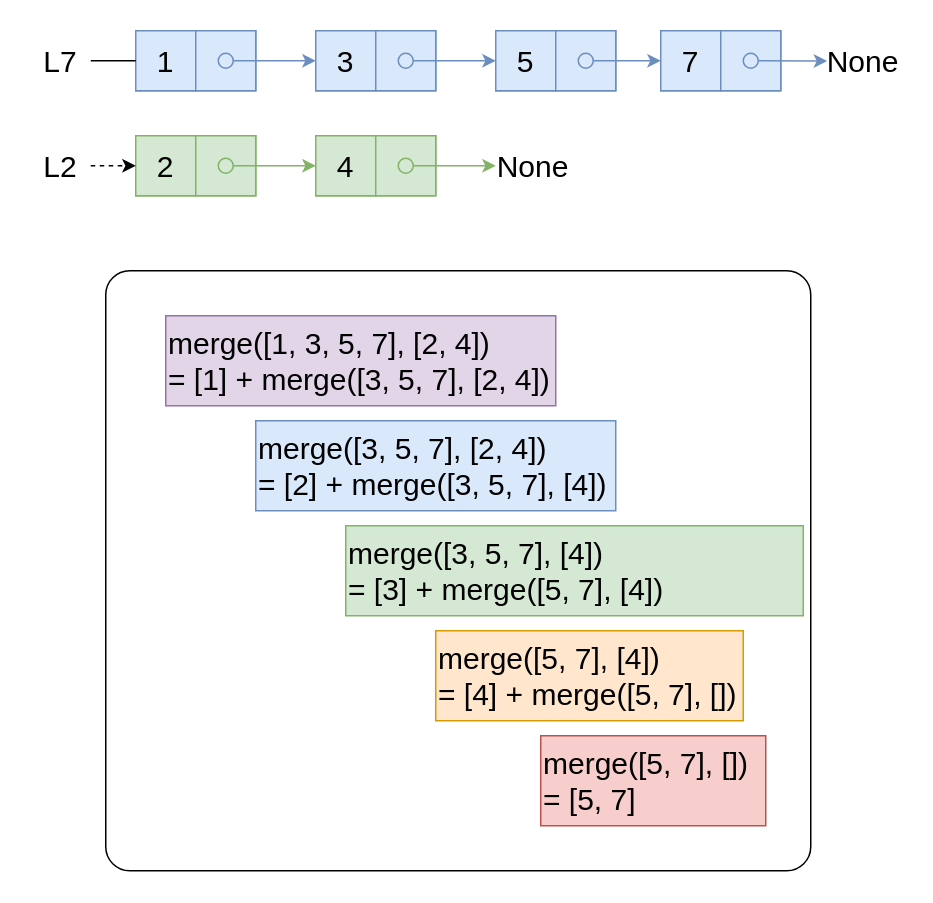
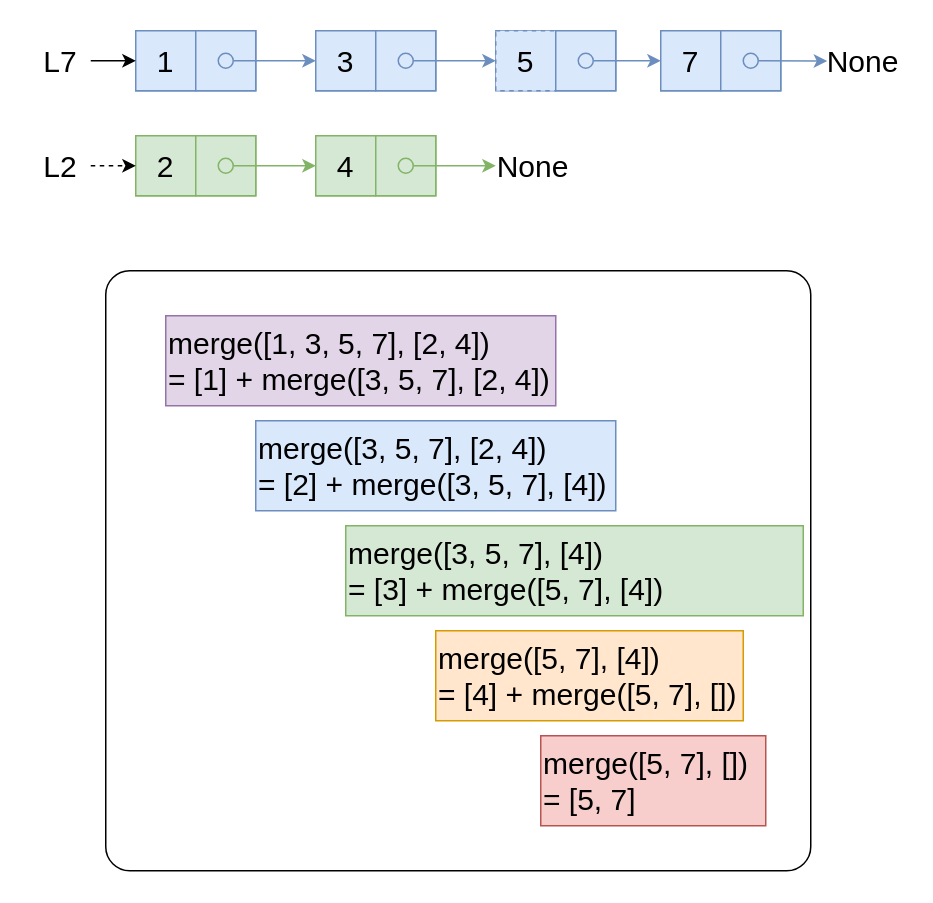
(128, 61) -> (124, 61)
(526, 61) -> (526, 61)
